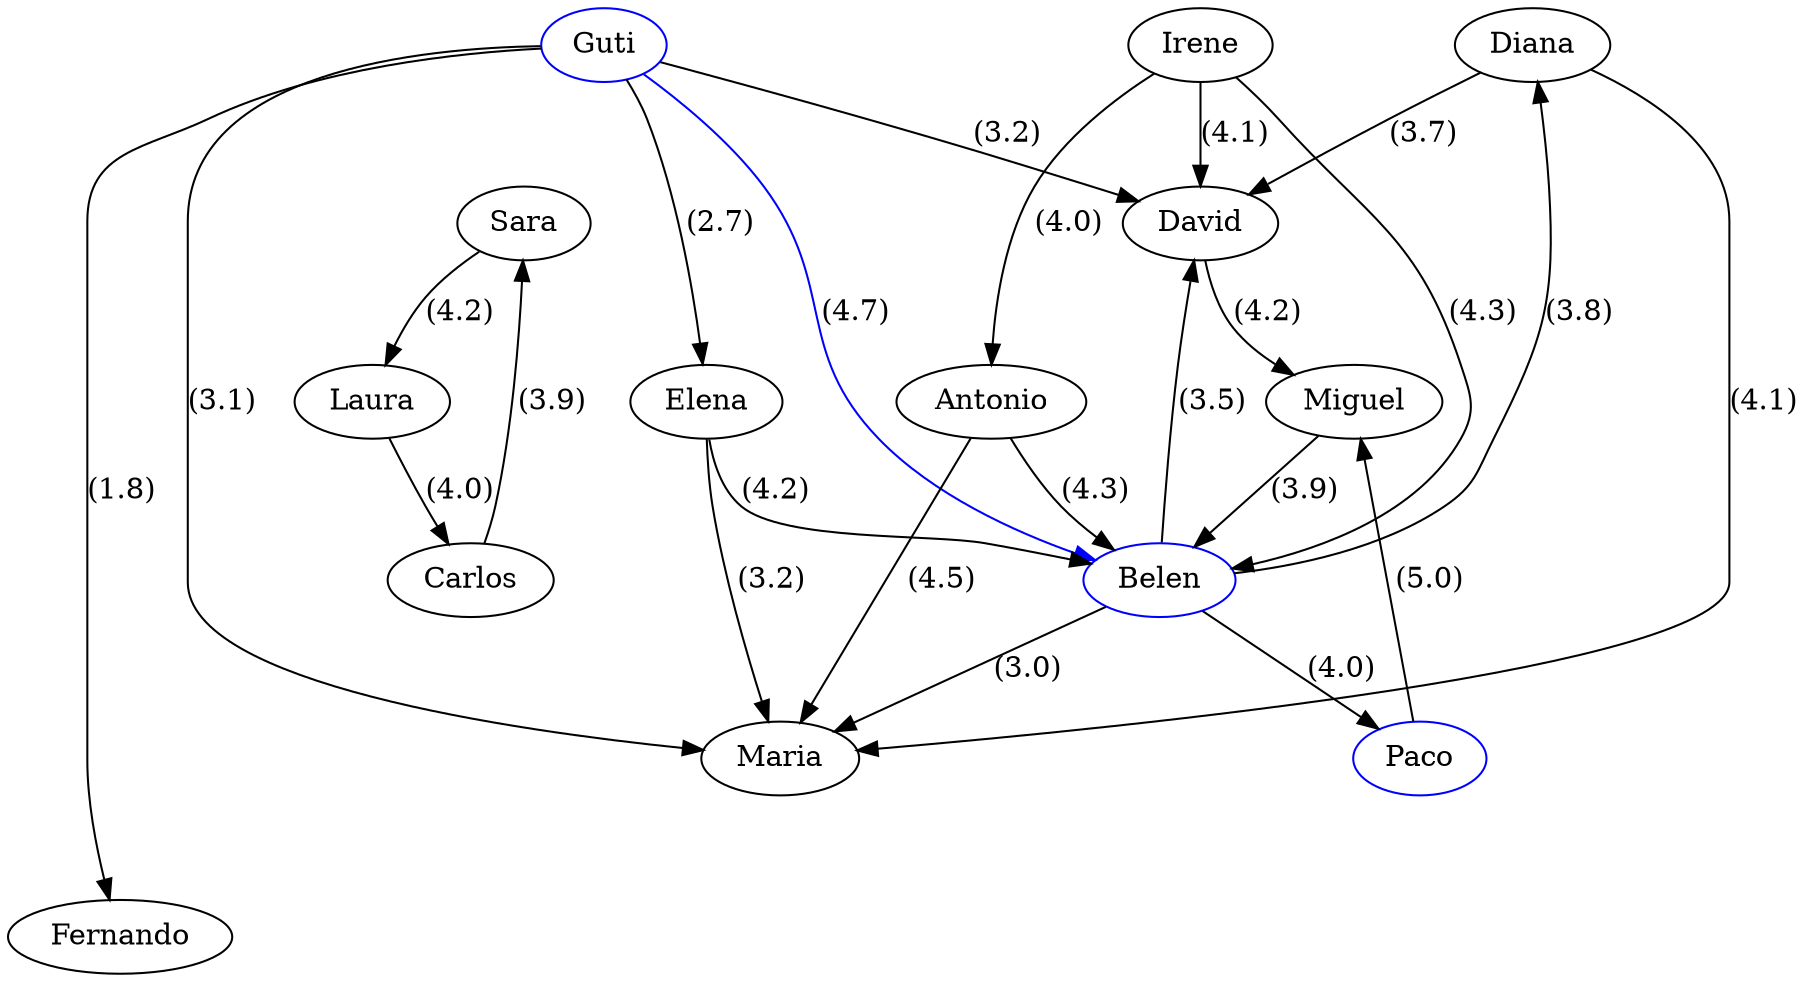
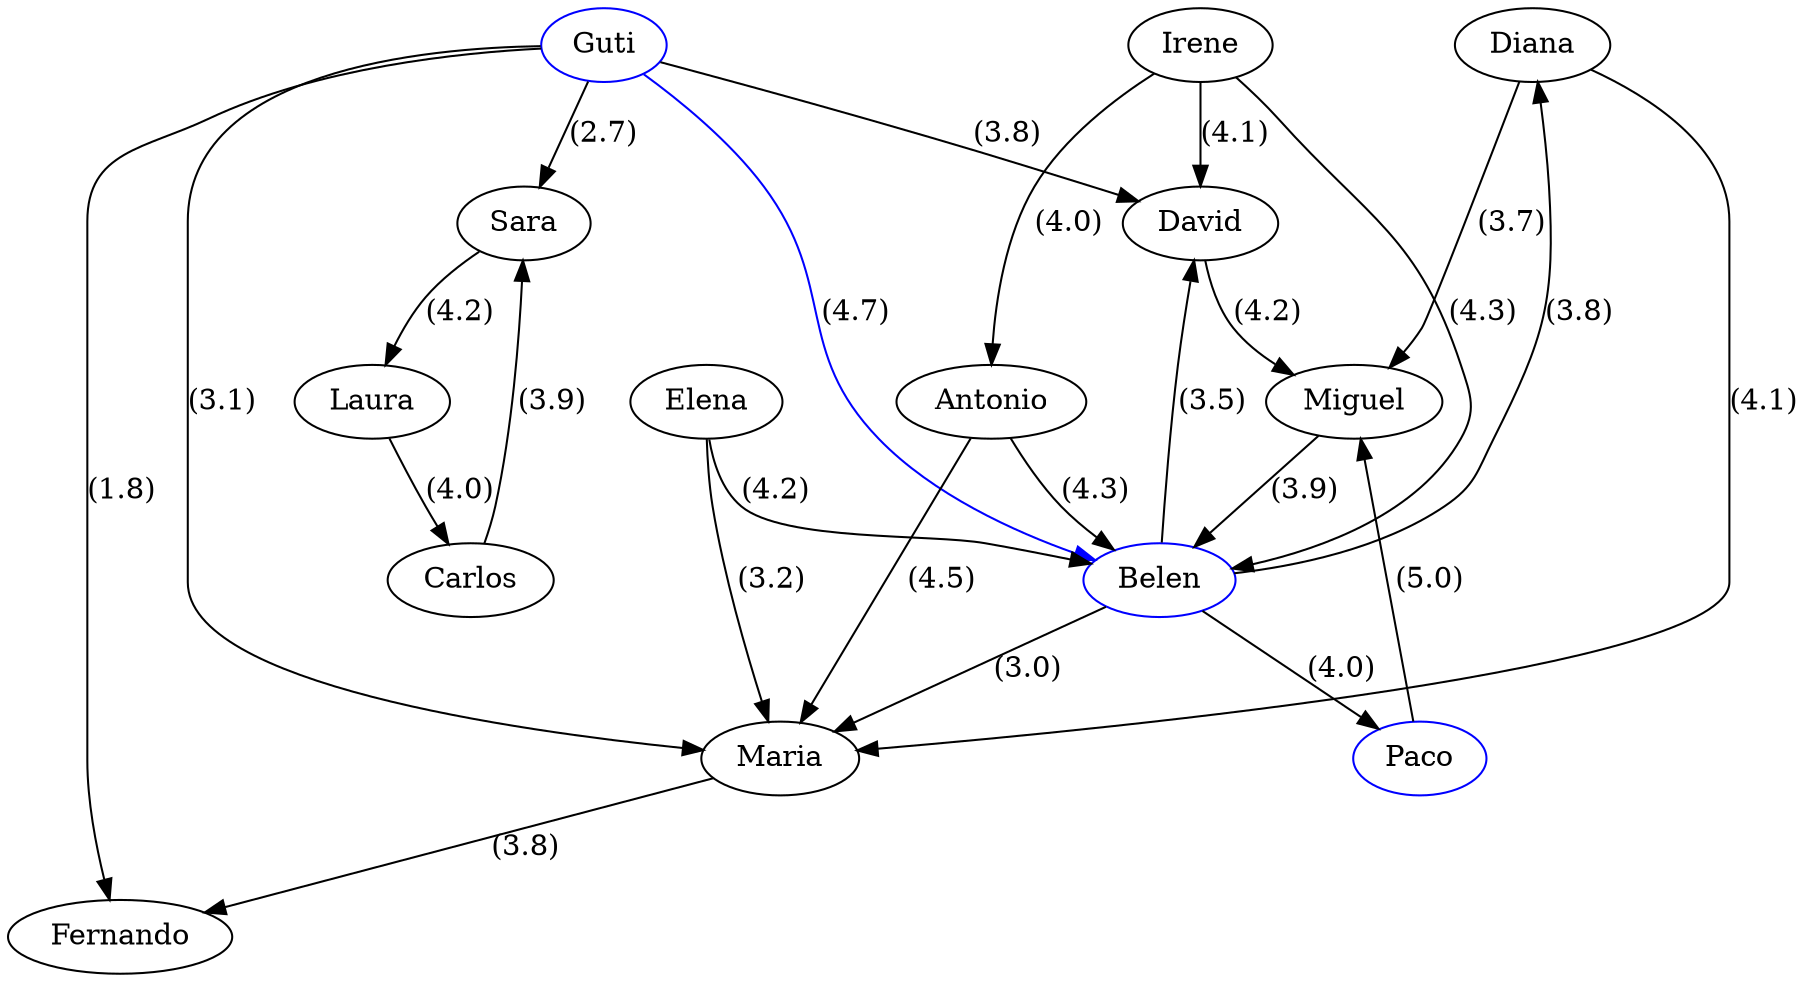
(1374, 127) -> (1466, 220)
(1008, 134) -> (1008, 134)
(675, 208) -> (568, 125)
none -> (469, 843)
